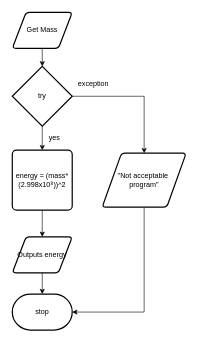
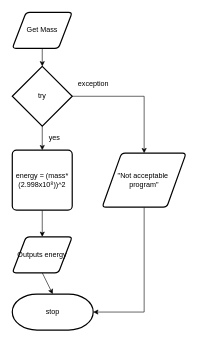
(42, 312) -> (53, 312)
